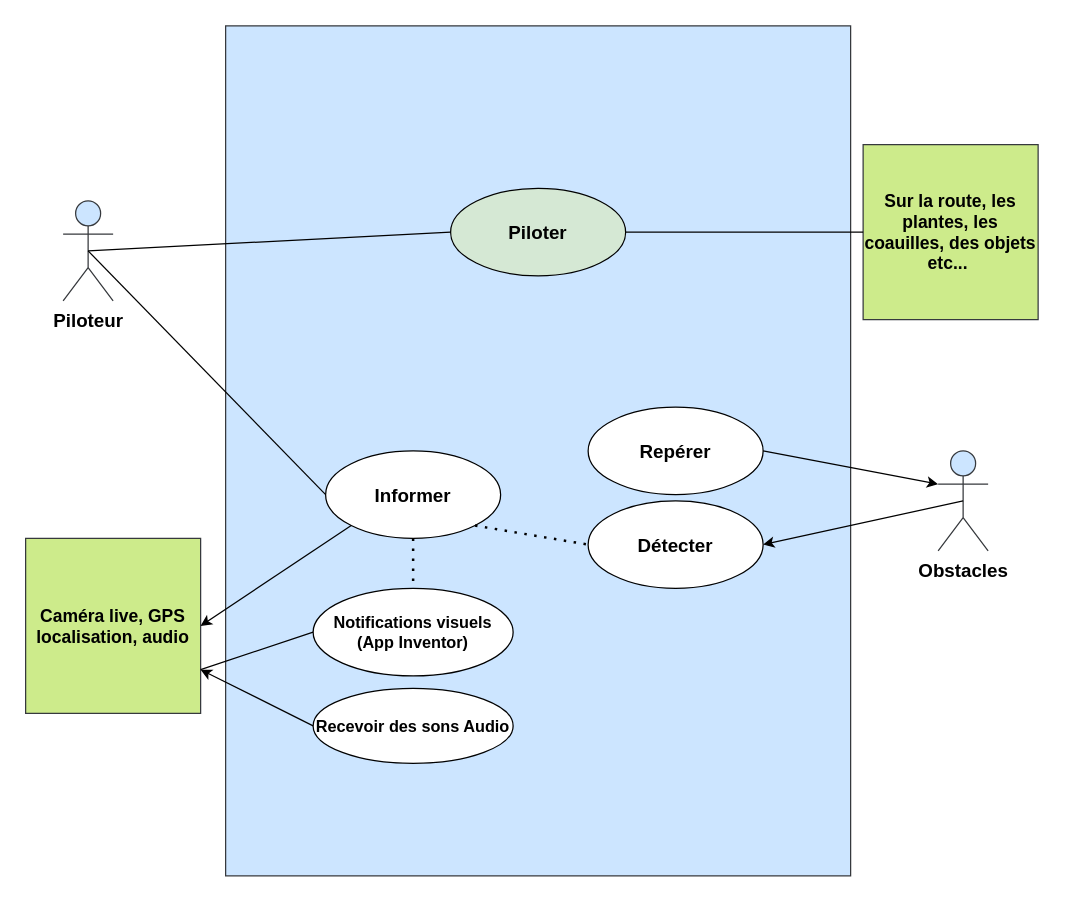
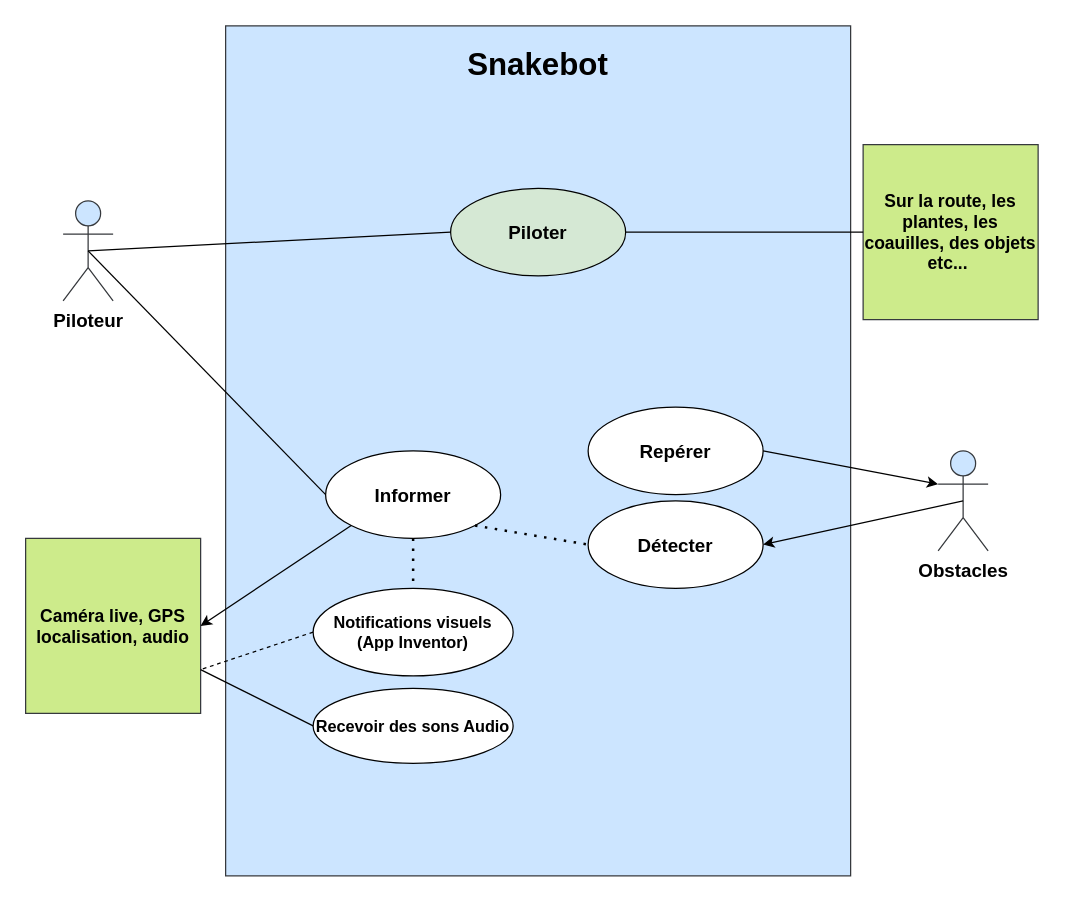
none -> (538, 63)
(258, 650) -> (258, 650)
(210, 674) -> (206, 672)
